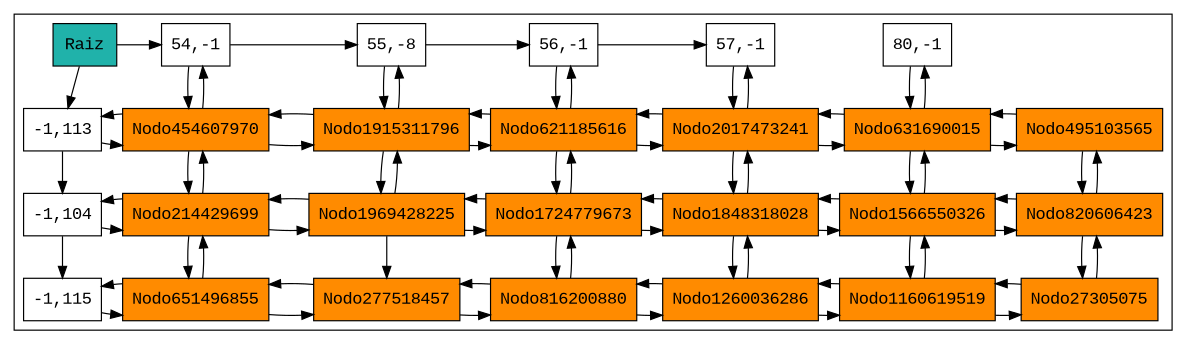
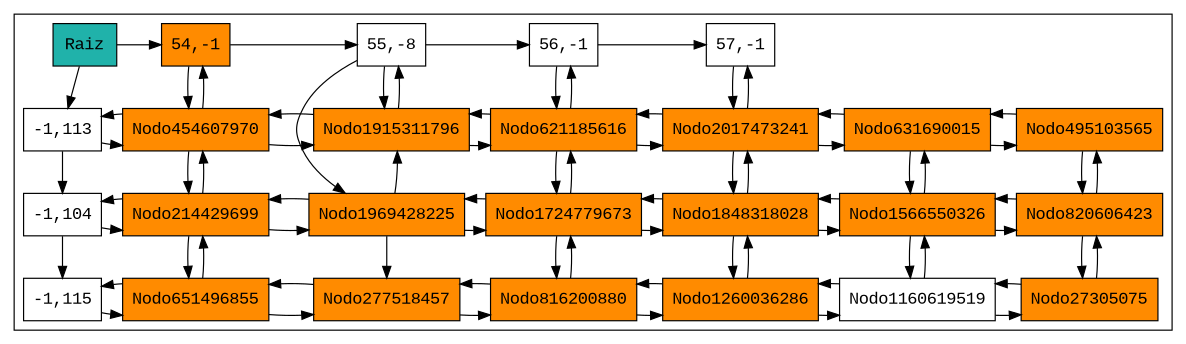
(196, 45) -> (196, 45)
(917, 45) -> none
(382, 166) -> (298, 122)
(917, 300) -> (917, 300)
